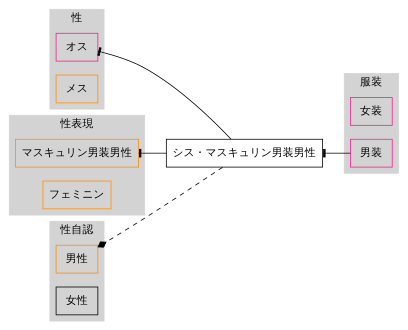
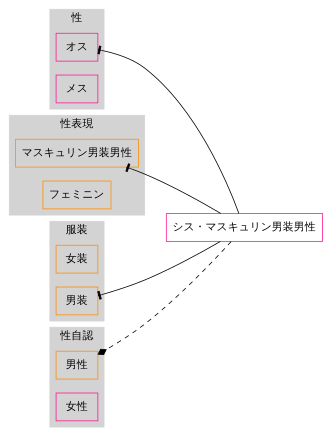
(77, 89) -> (77, 89)
(371, 111) -> (77, 259)
(244, 153) -> (244, 227)
(339, 153) -> (163, 272)
(371, 153) -> (77, 301)
(77, 301) -> (77, 407)
